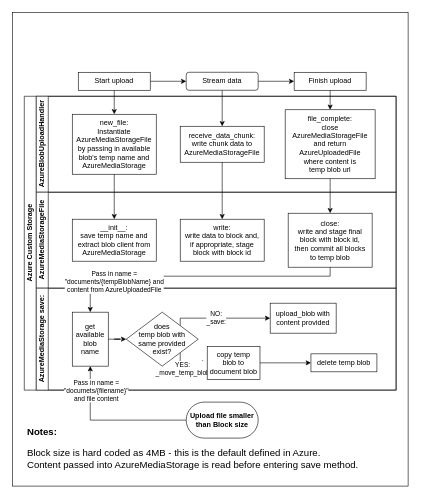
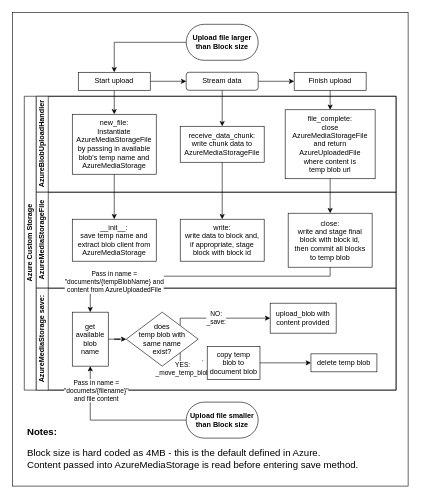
none -> (114, 42)
none -> (222, 42)
(162, 339) -> (162, 339)
